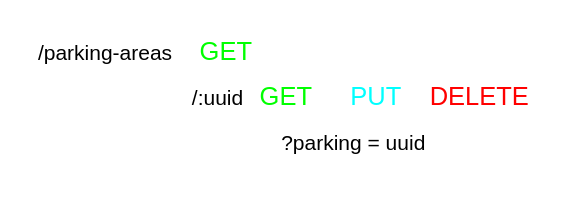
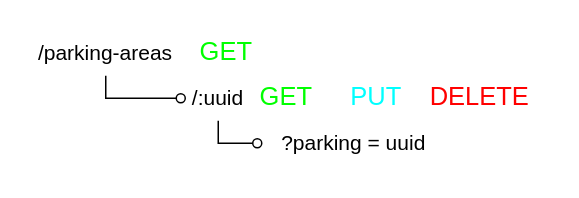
none -> (130, 98)
none -> (224, 143)
